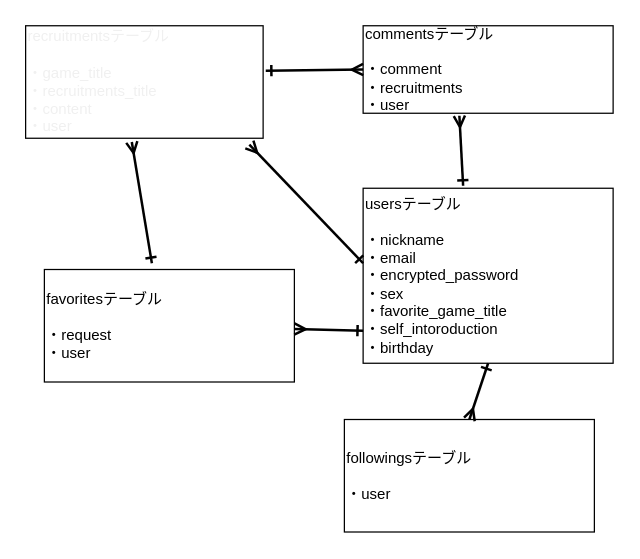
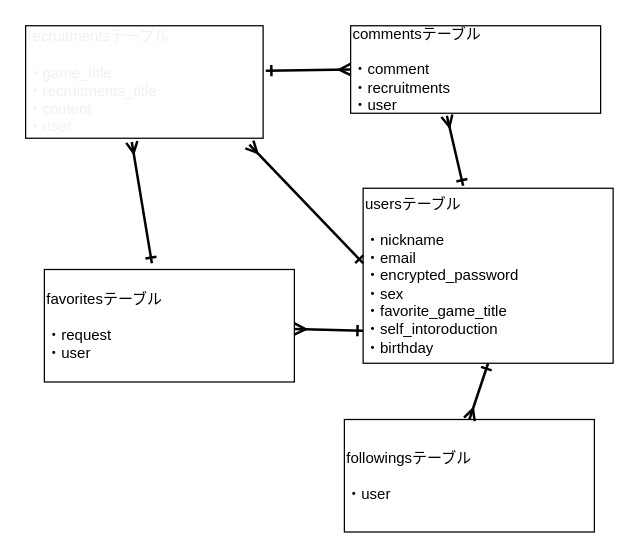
(488, 69) -> (476, 69)
